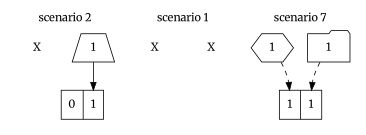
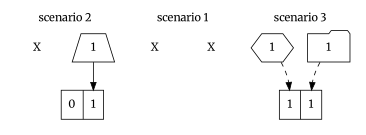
(301, 18) -> (301, 18)
